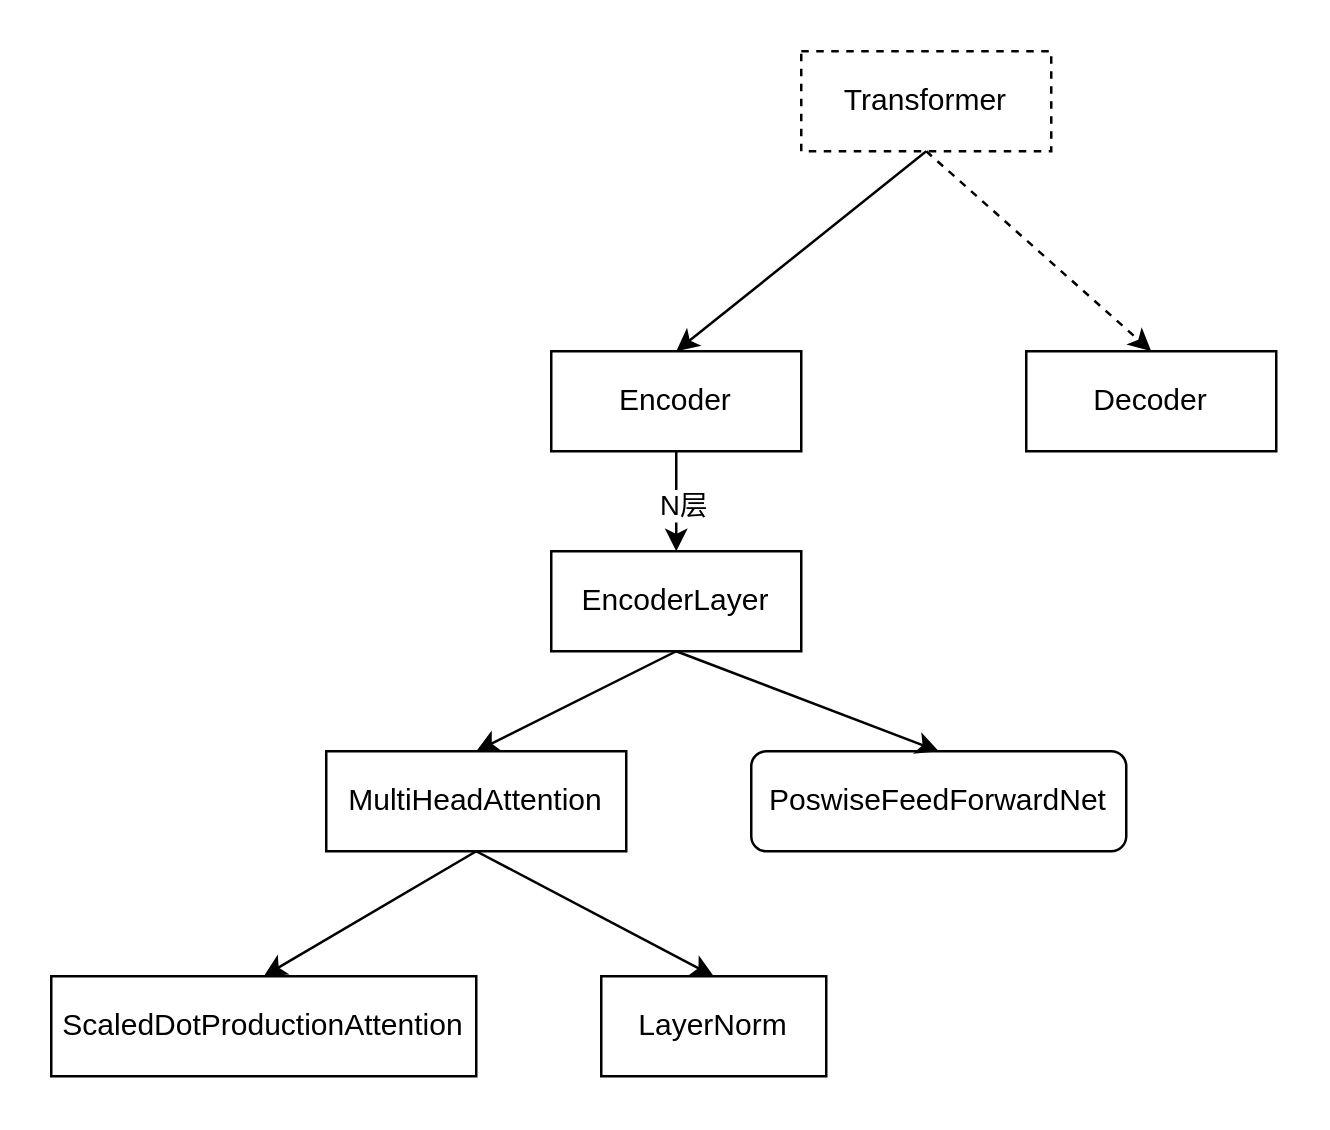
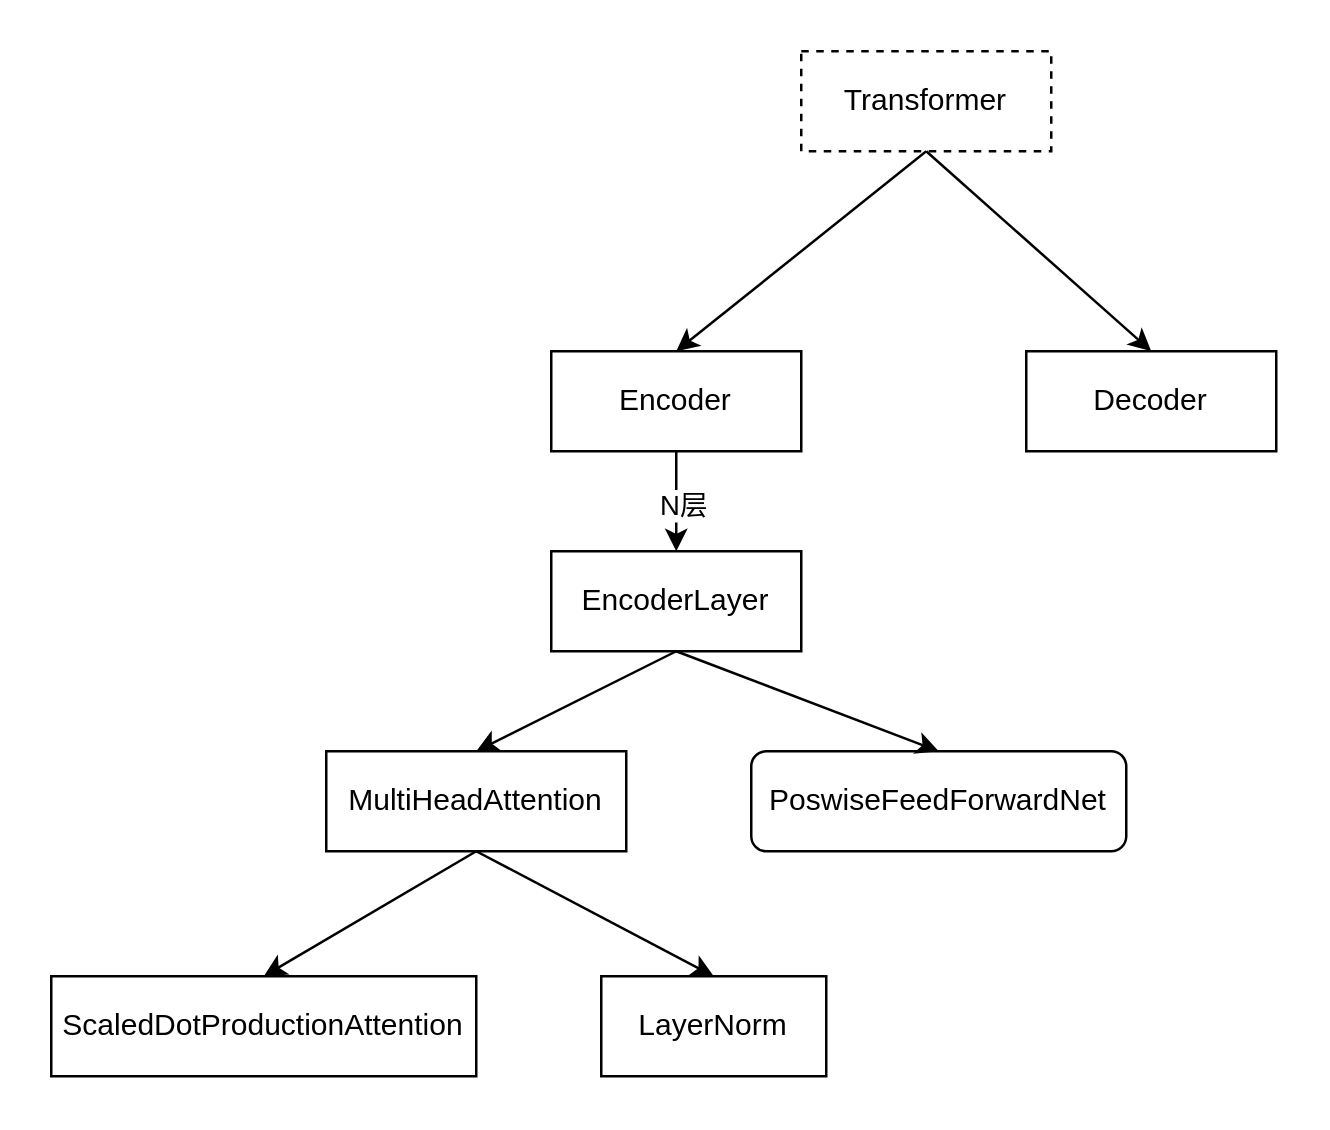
(1035, 248) -> (1035, 248)
